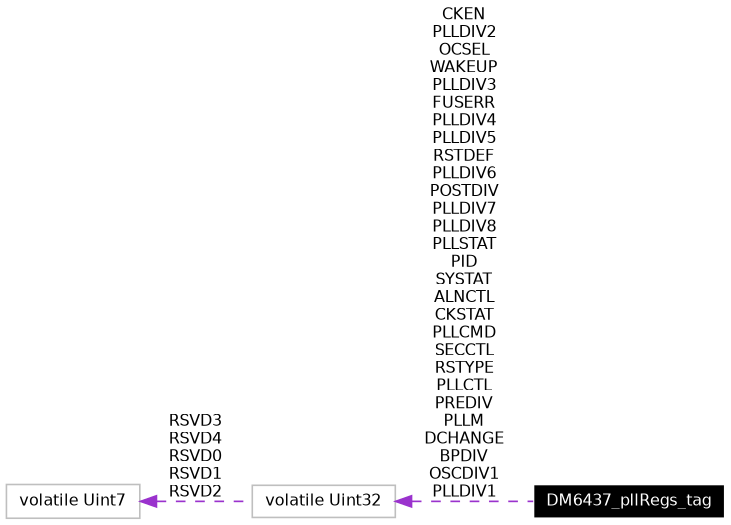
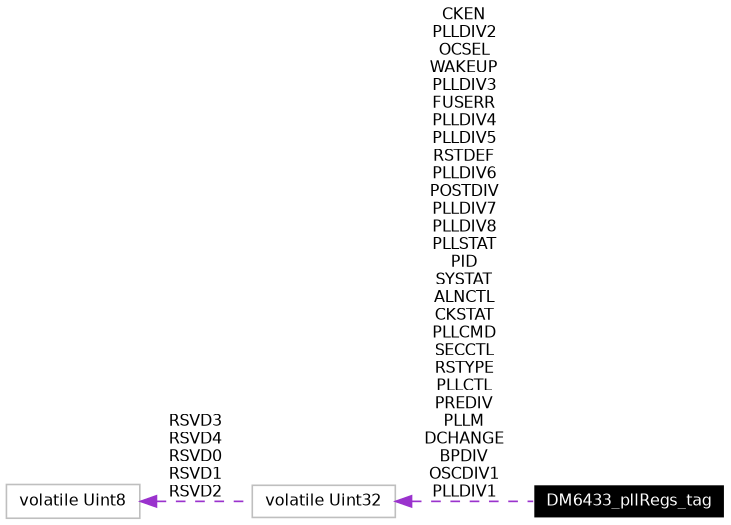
(73, 501) -> (73, 501)
(629, 501) -> (629, 501)
